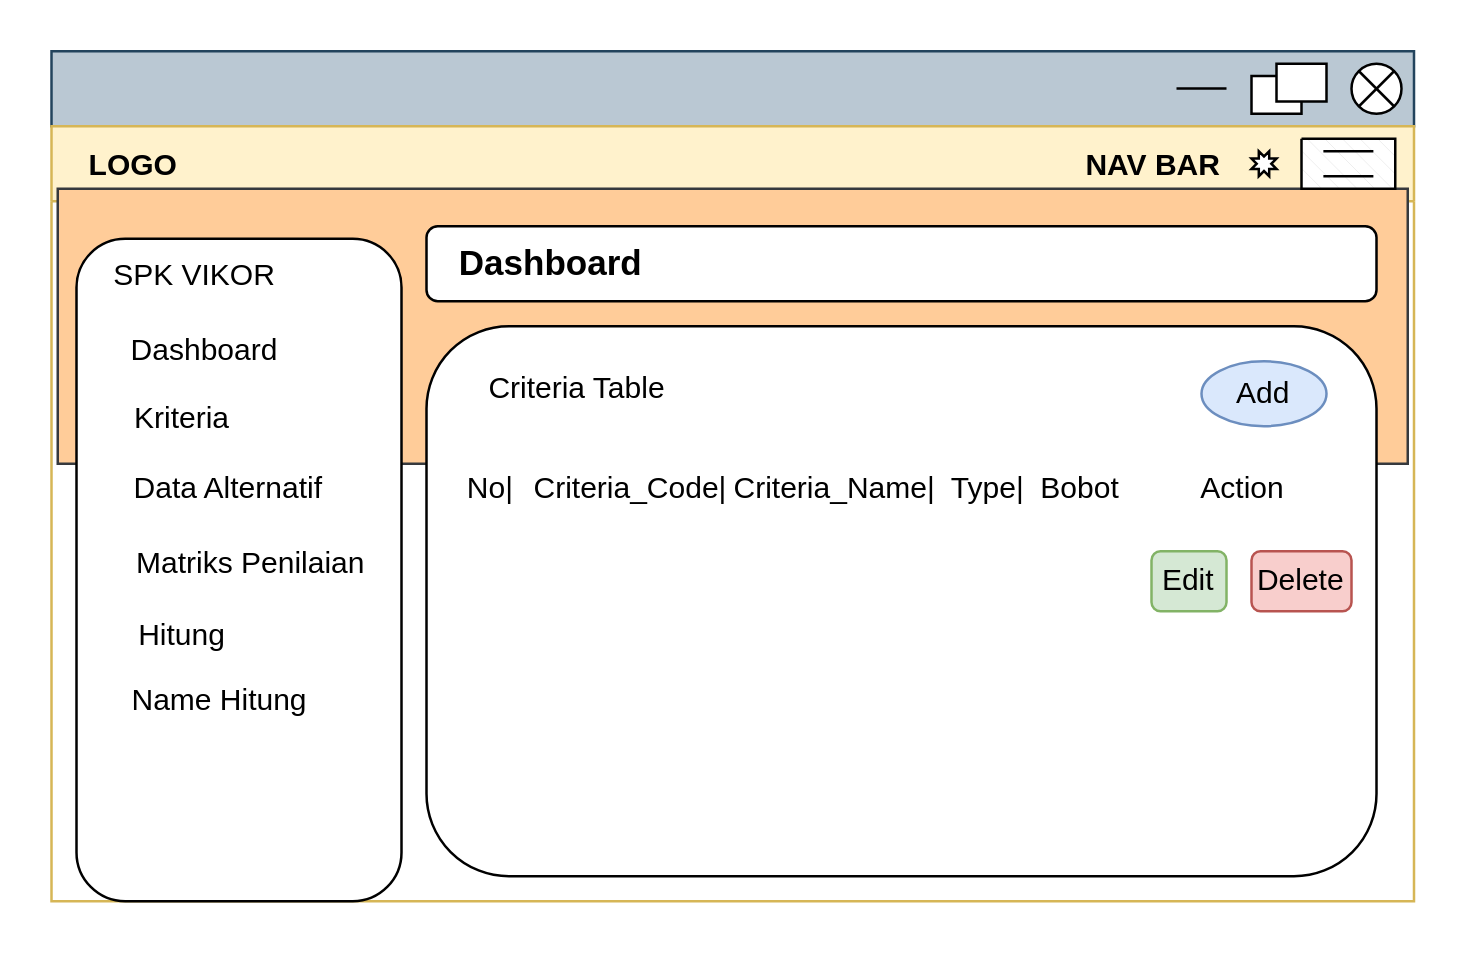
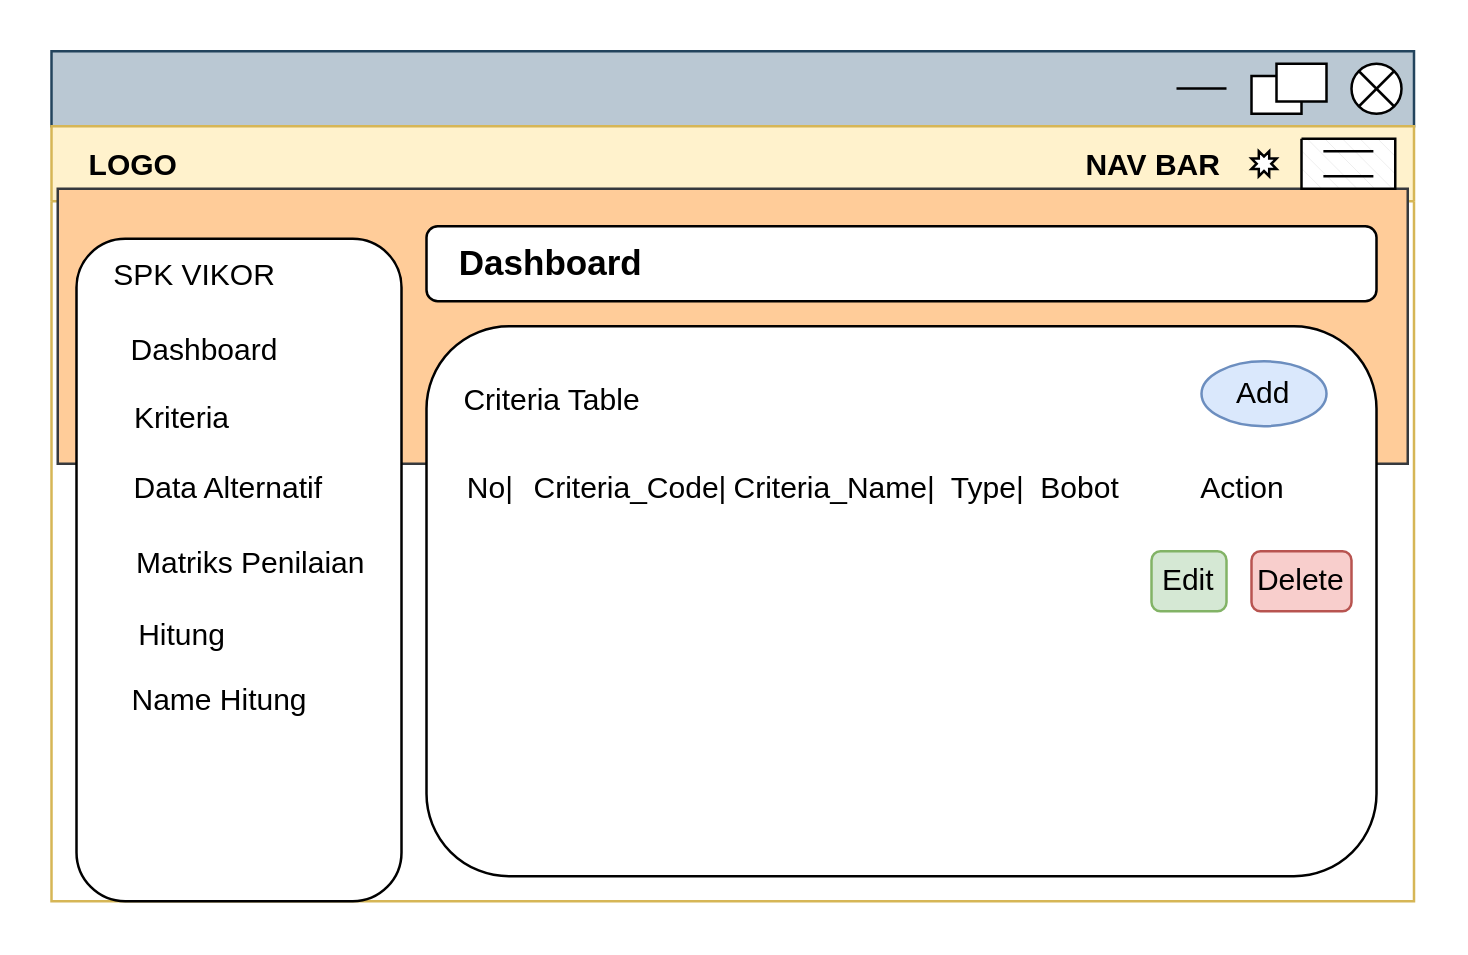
(576, 389) -> (551, 401)
